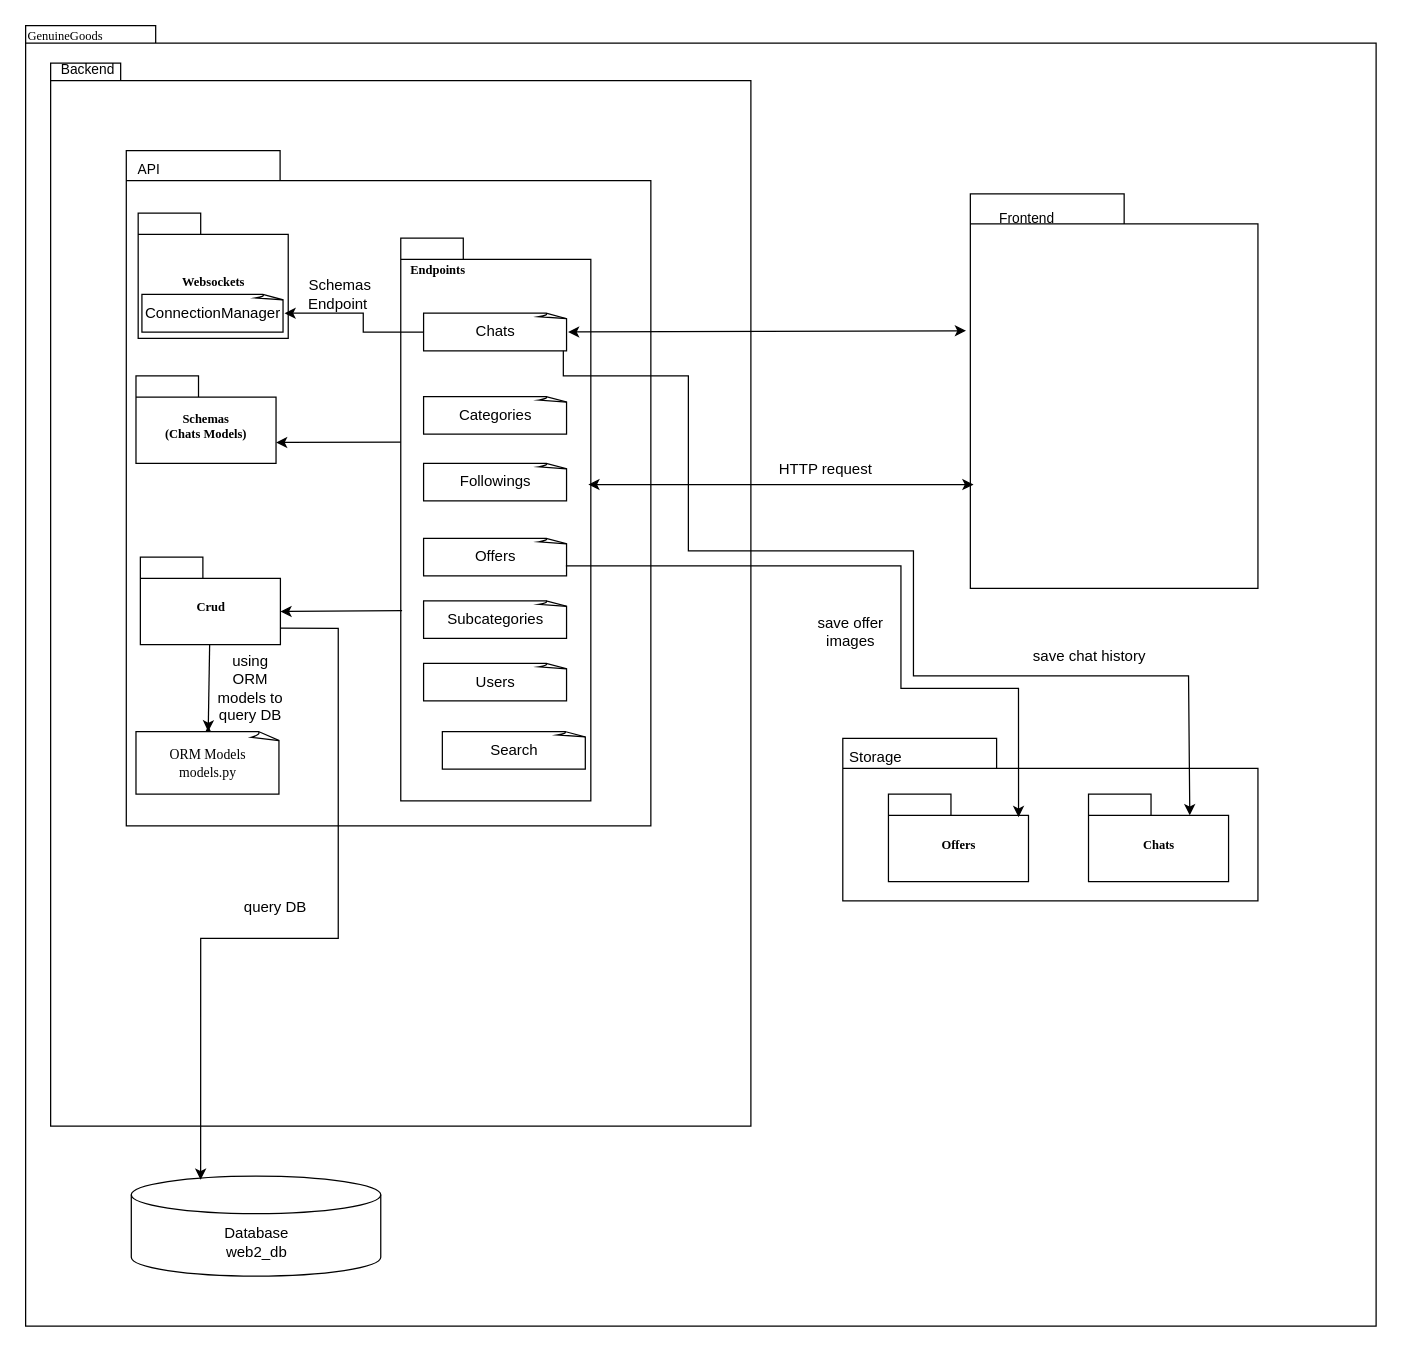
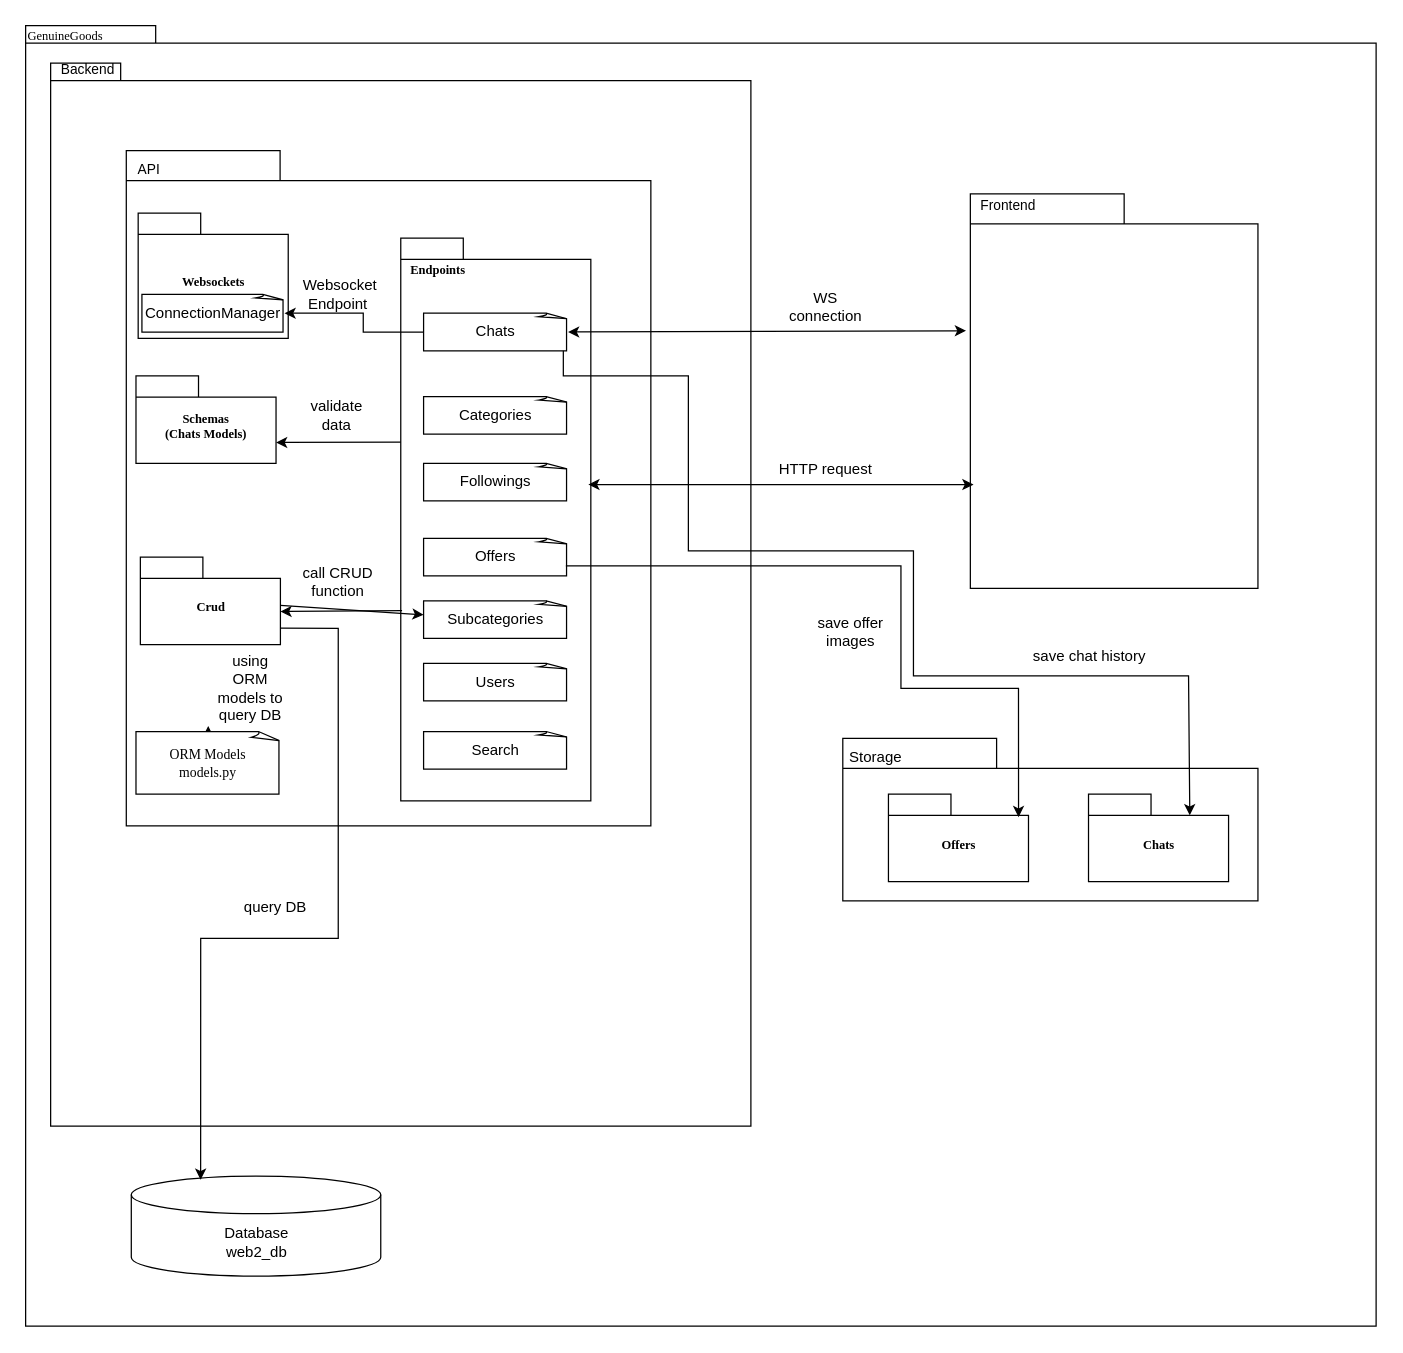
(1026, 219) -> (1008, 206)
(338, 294) -> (338, 294)
none -> (826, 307)
none -> (337, 415)
none -> (338, 582)
(209, 684) -> (304, 607)
(514, 750) -> (496, 750)
